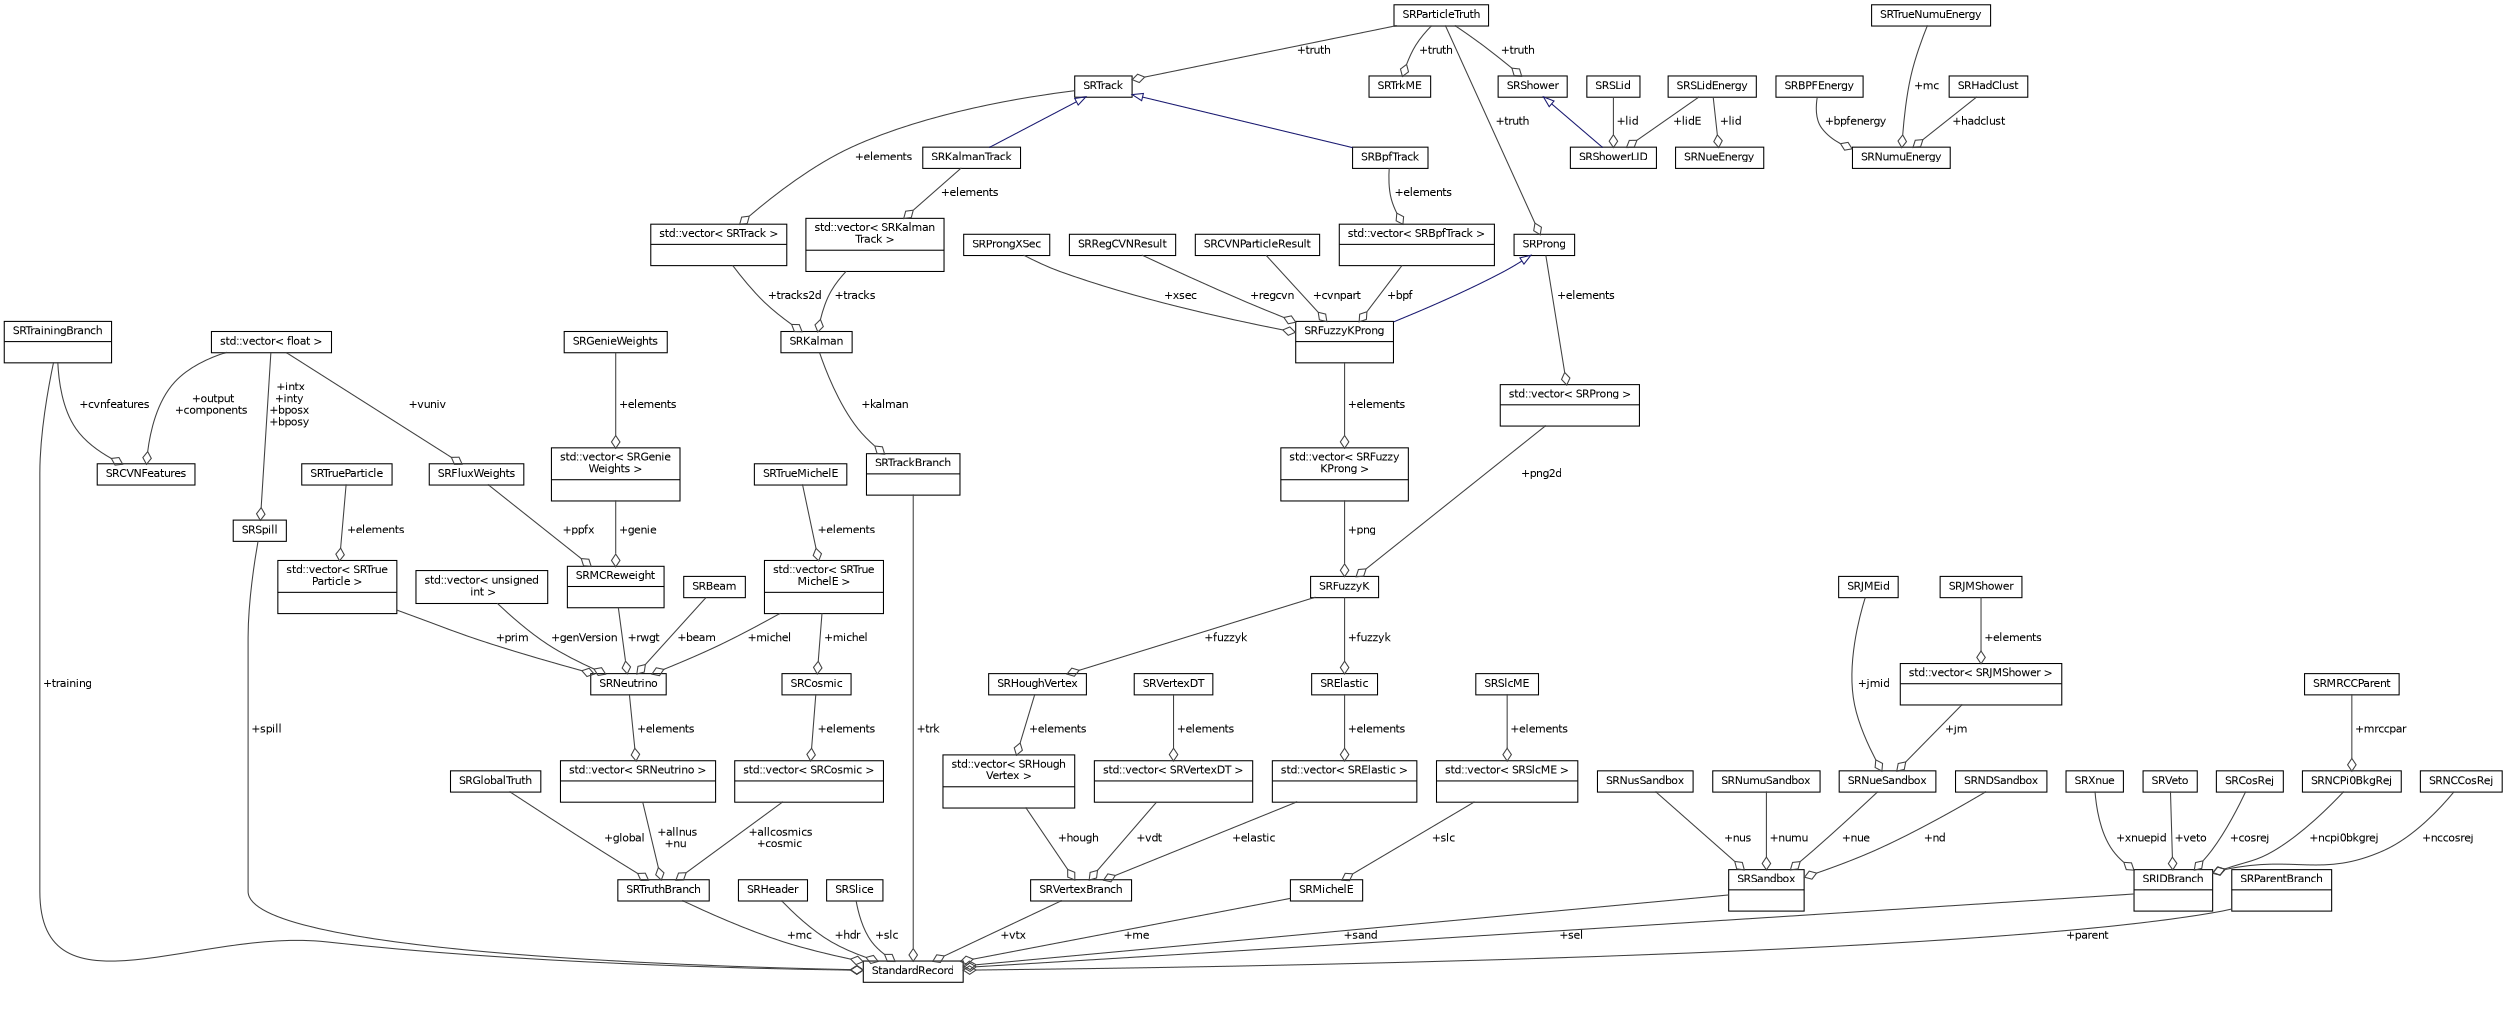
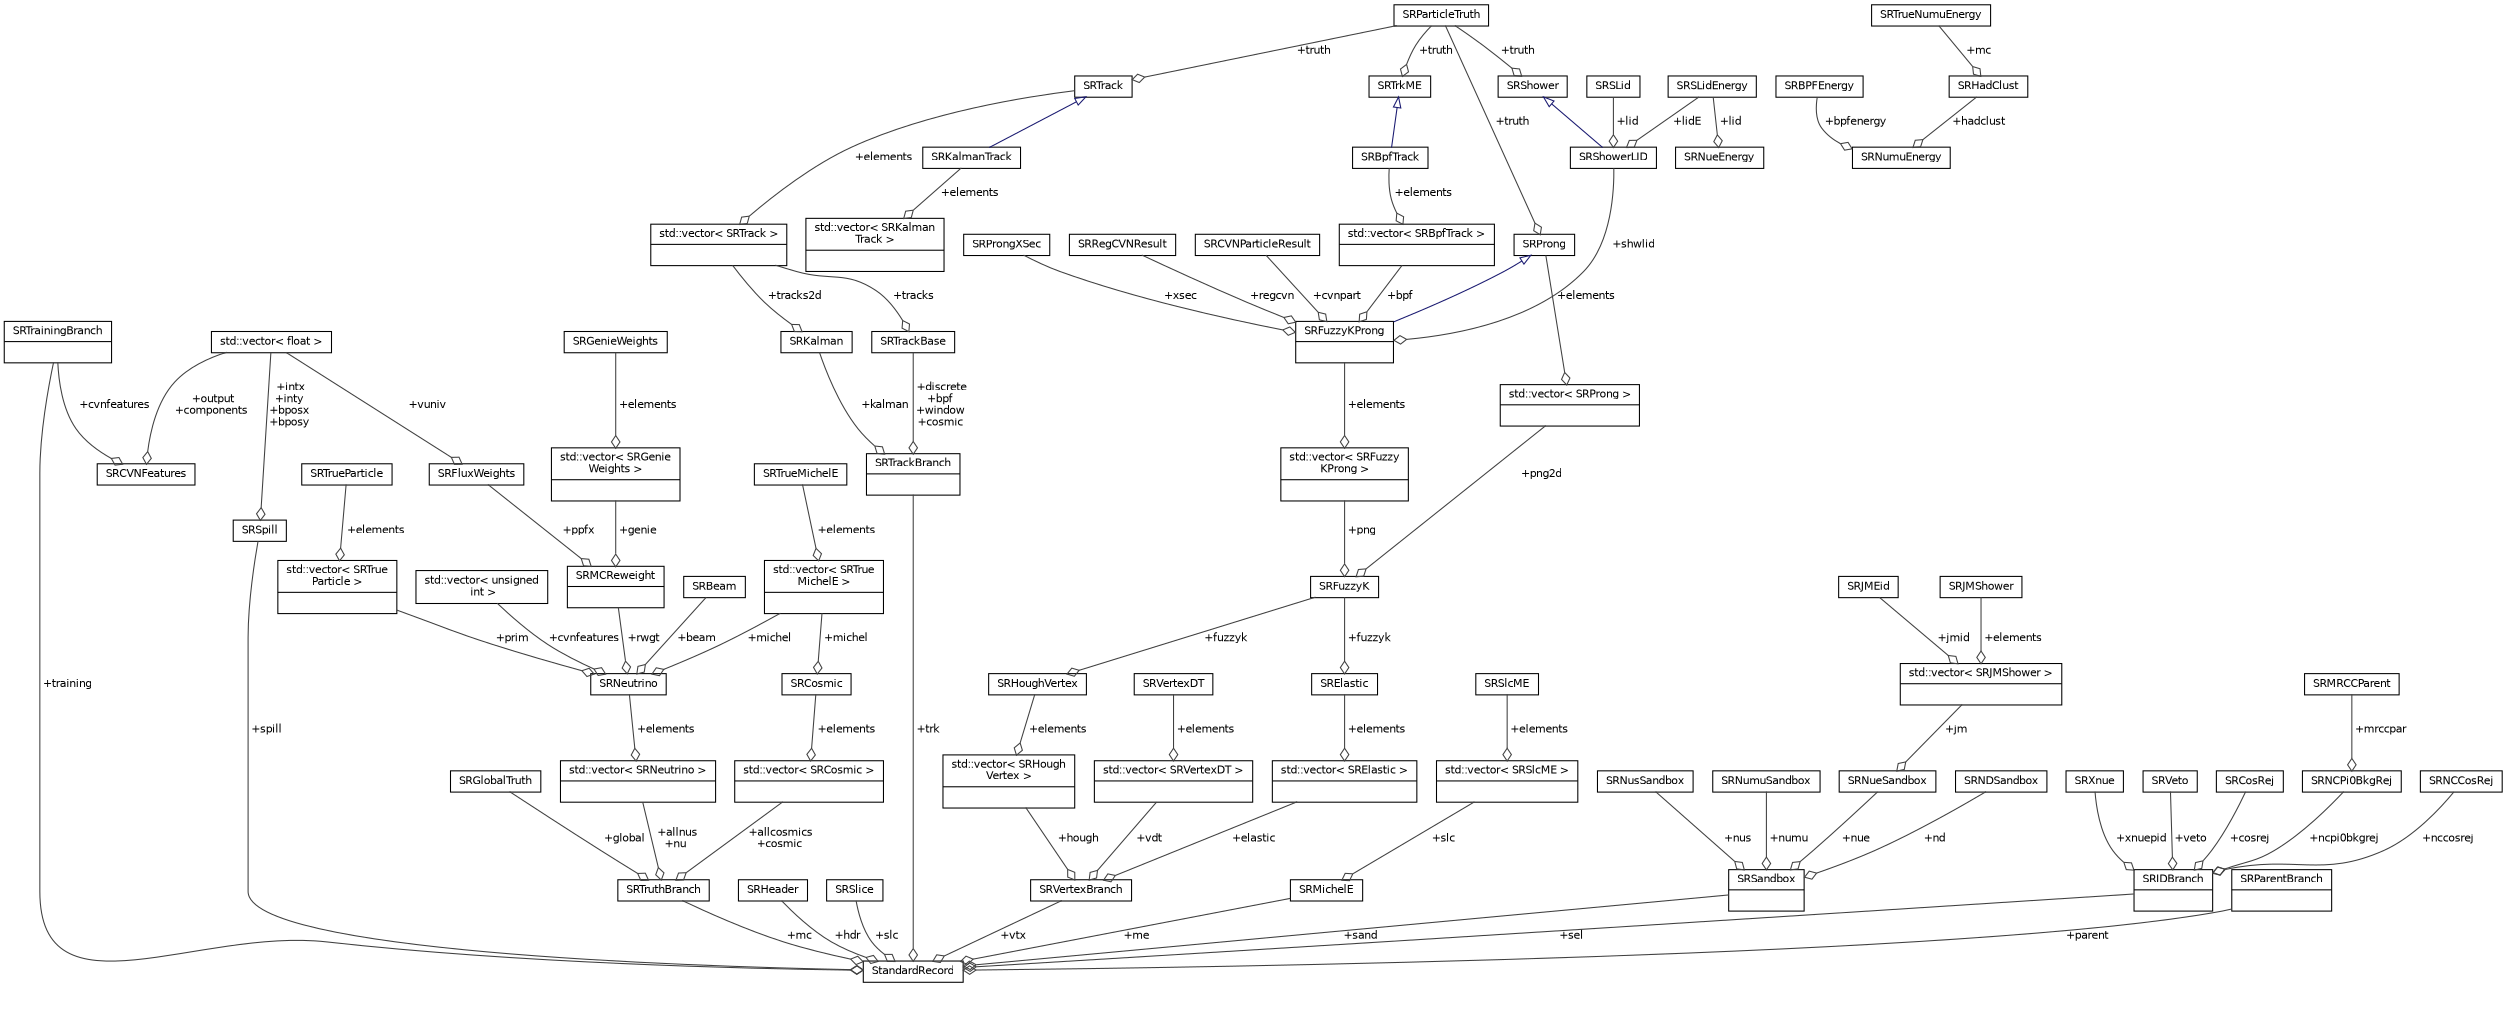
(1910, 79) -> (1956, 46)
(1248, 122) -> (1394, 128)
(830, 293) -> none
none -> (1545, 301)
none -> (913, 342)
(583, 639) -> (583, 639)
(1852, 680) -> (1914, 626)
